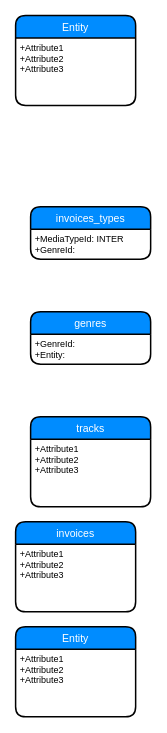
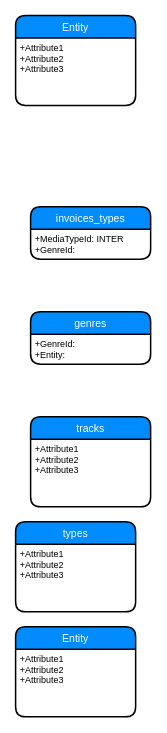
(75, 534) -> (75, 534)
